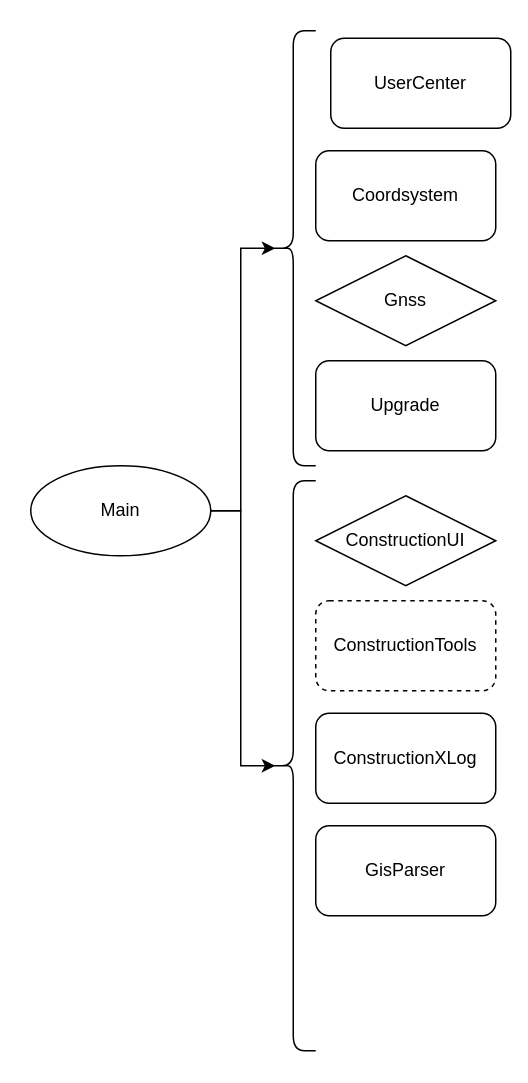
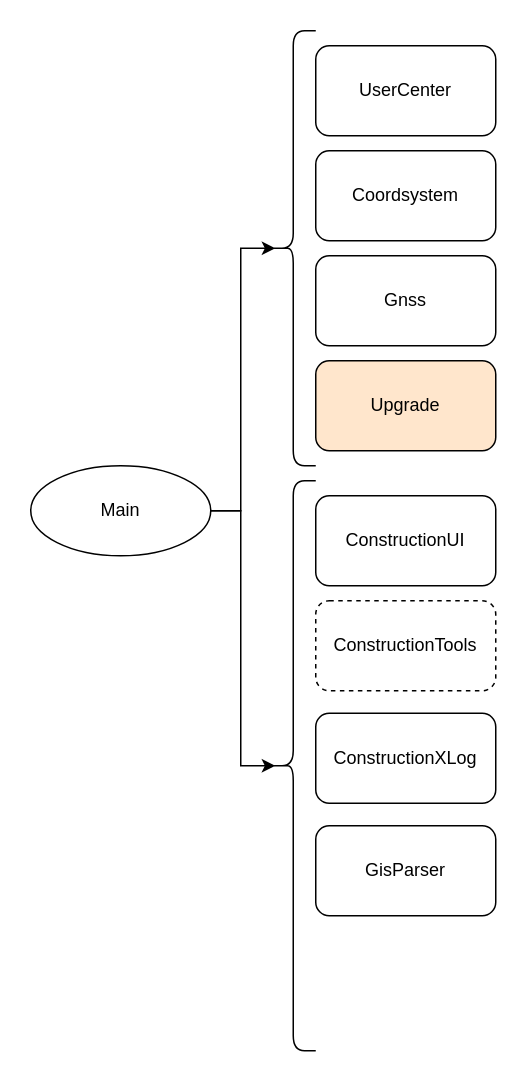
(421, 83) -> (406, 91)
(406, 301) -> (406, 301)
(406, 406) -> (406, 406)
(406, 541) -> (406, 541)
